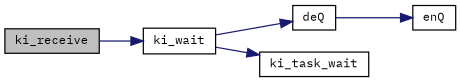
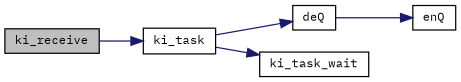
(179, 41) -> (179, 41)
